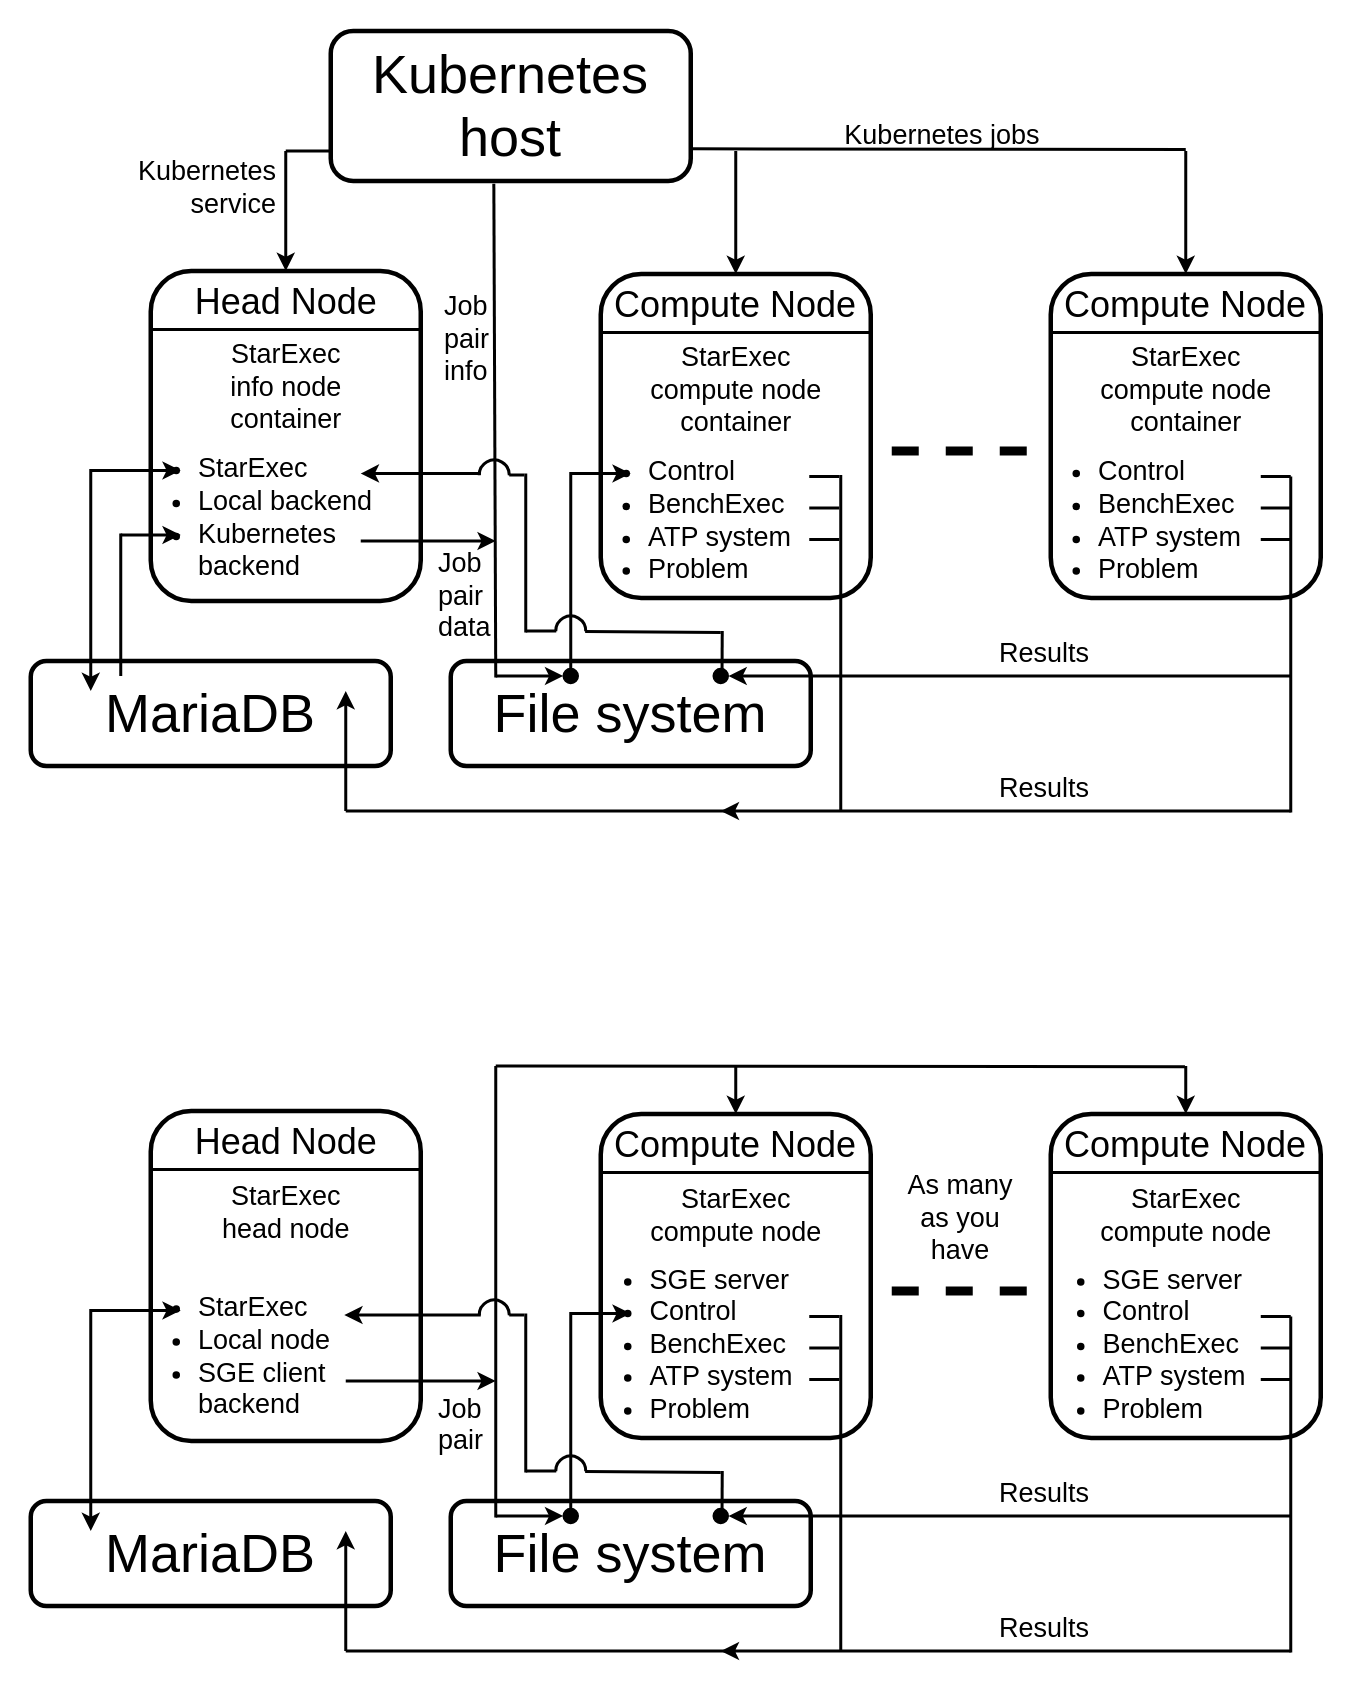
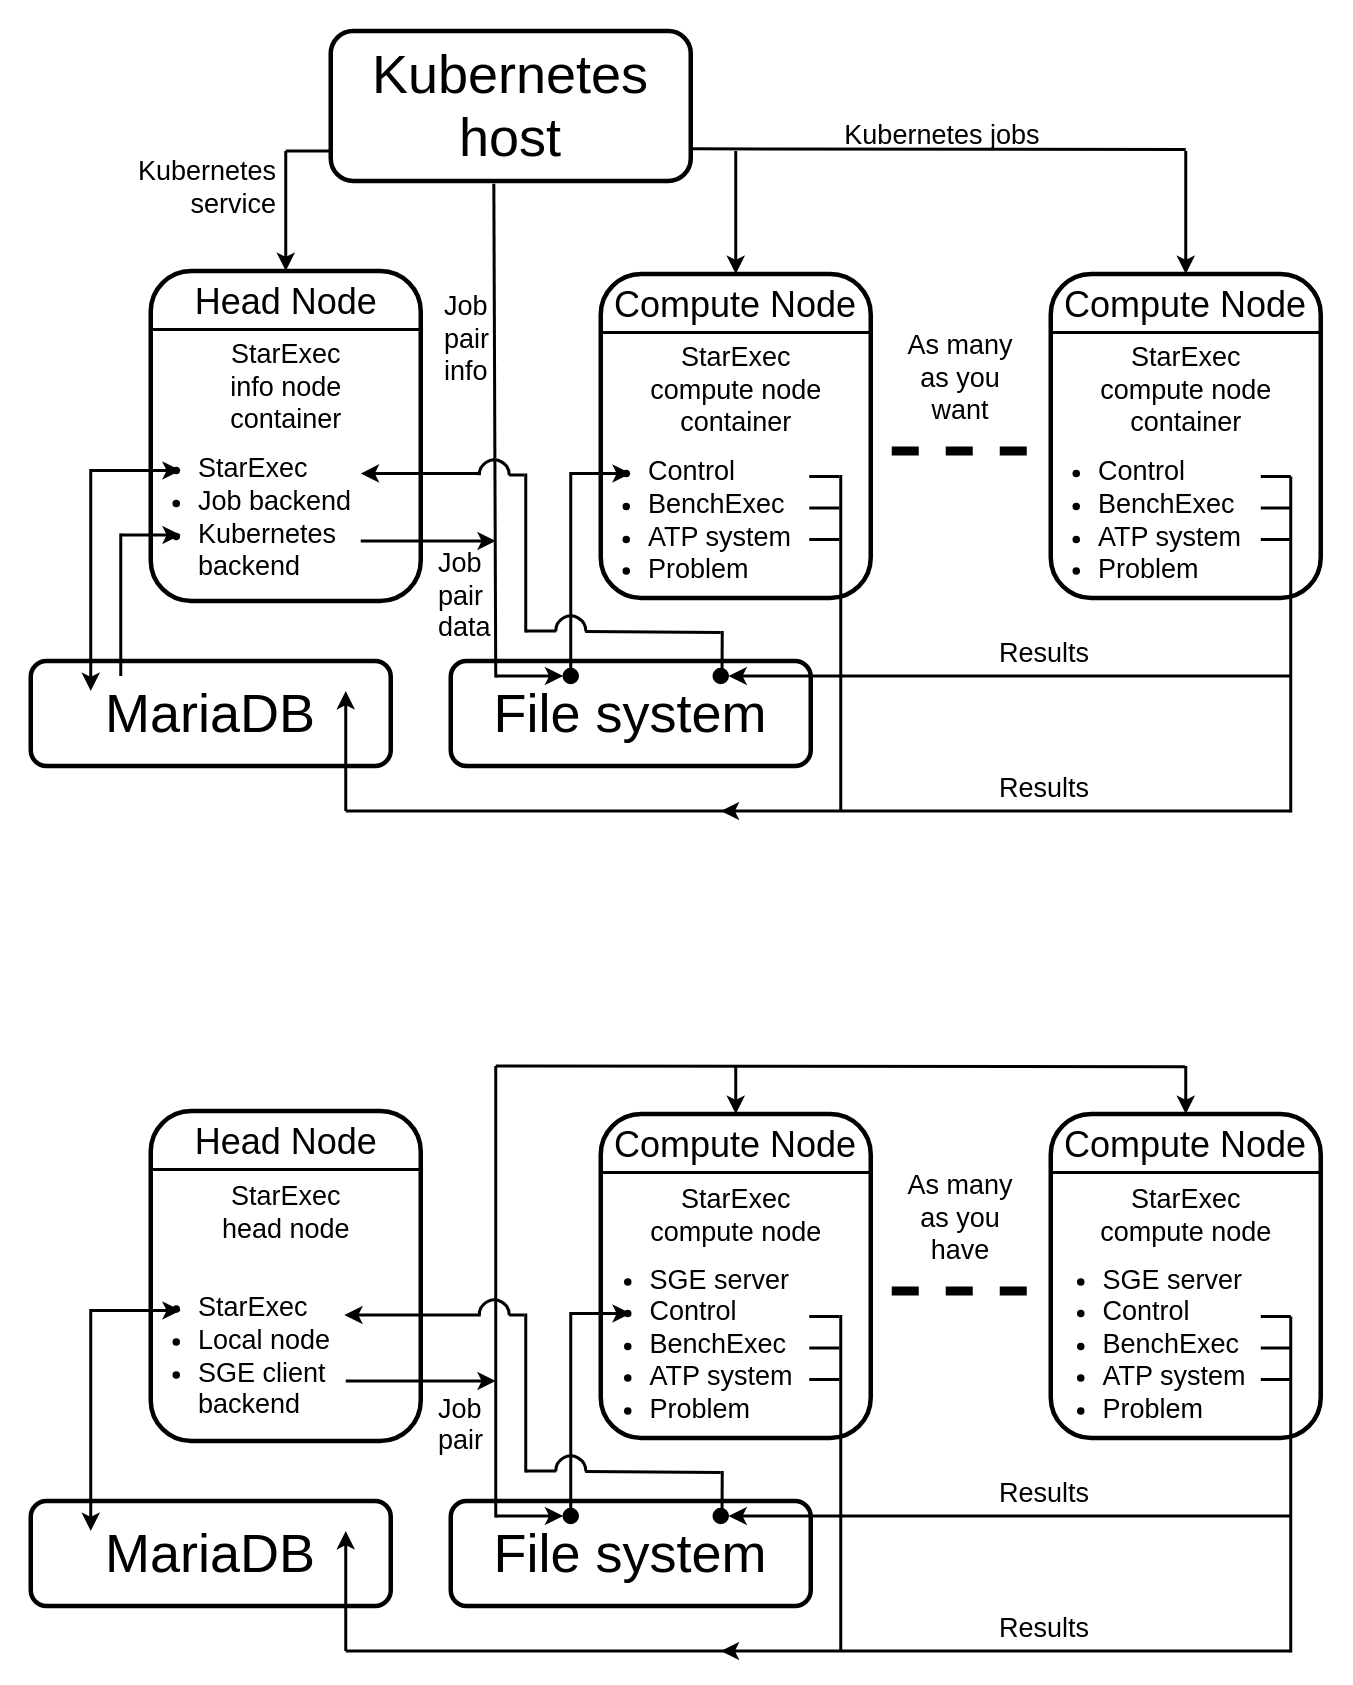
none -> (961, 379)
(227, 518) -> (227, 518)
